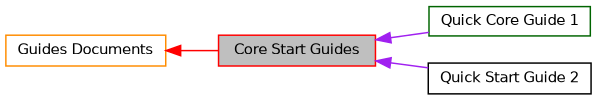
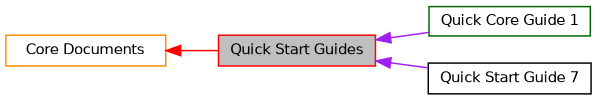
(86, 51) -> (86, 51)
(297, 51) -> (297, 51)
(510, 78) -> (510, 78)
